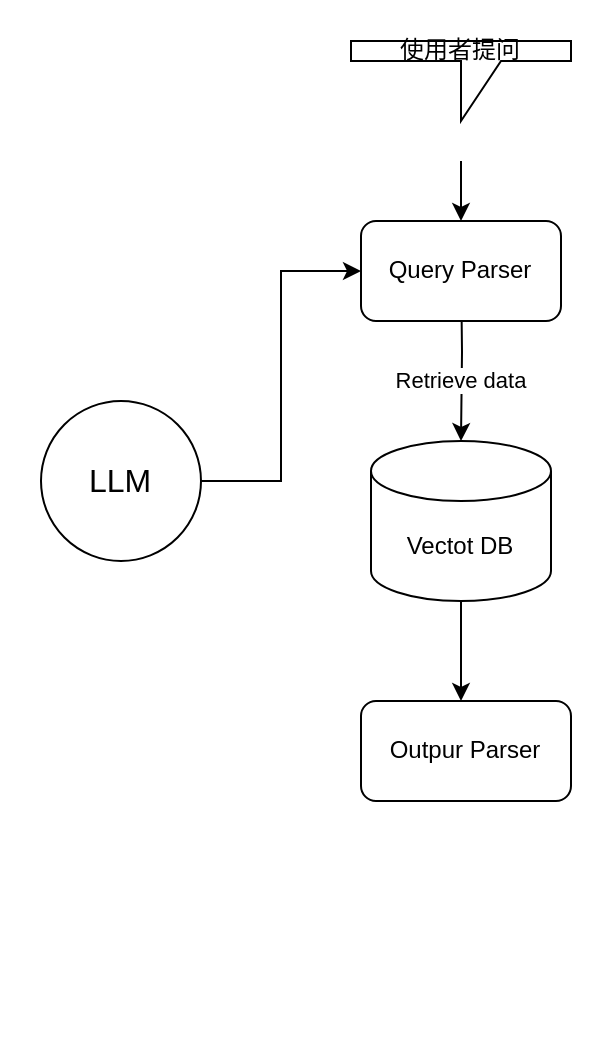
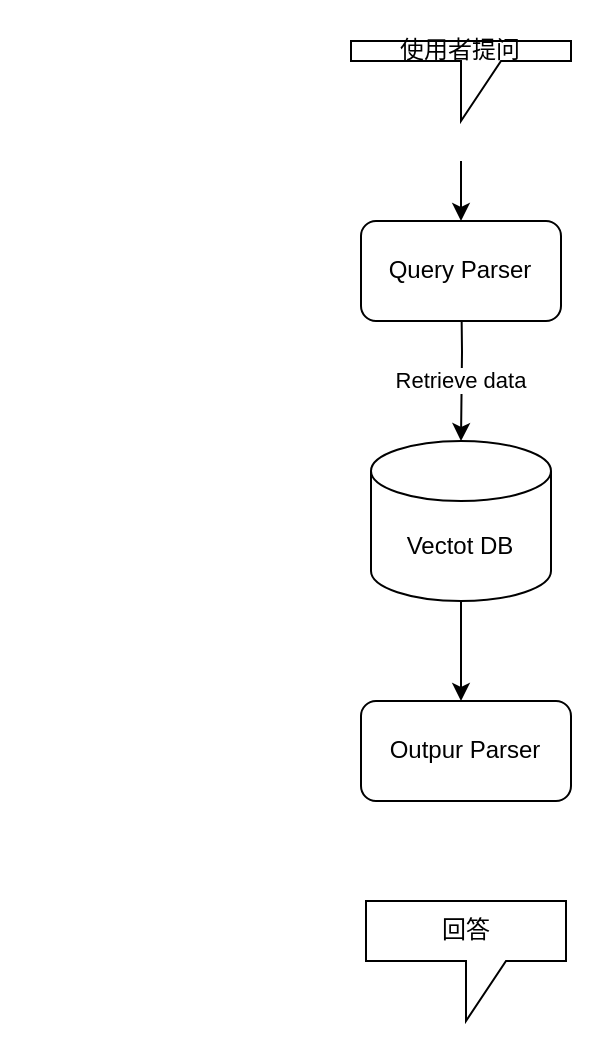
(281, 383) -> none
(121, 481) -> none
none -> (466, 961)
